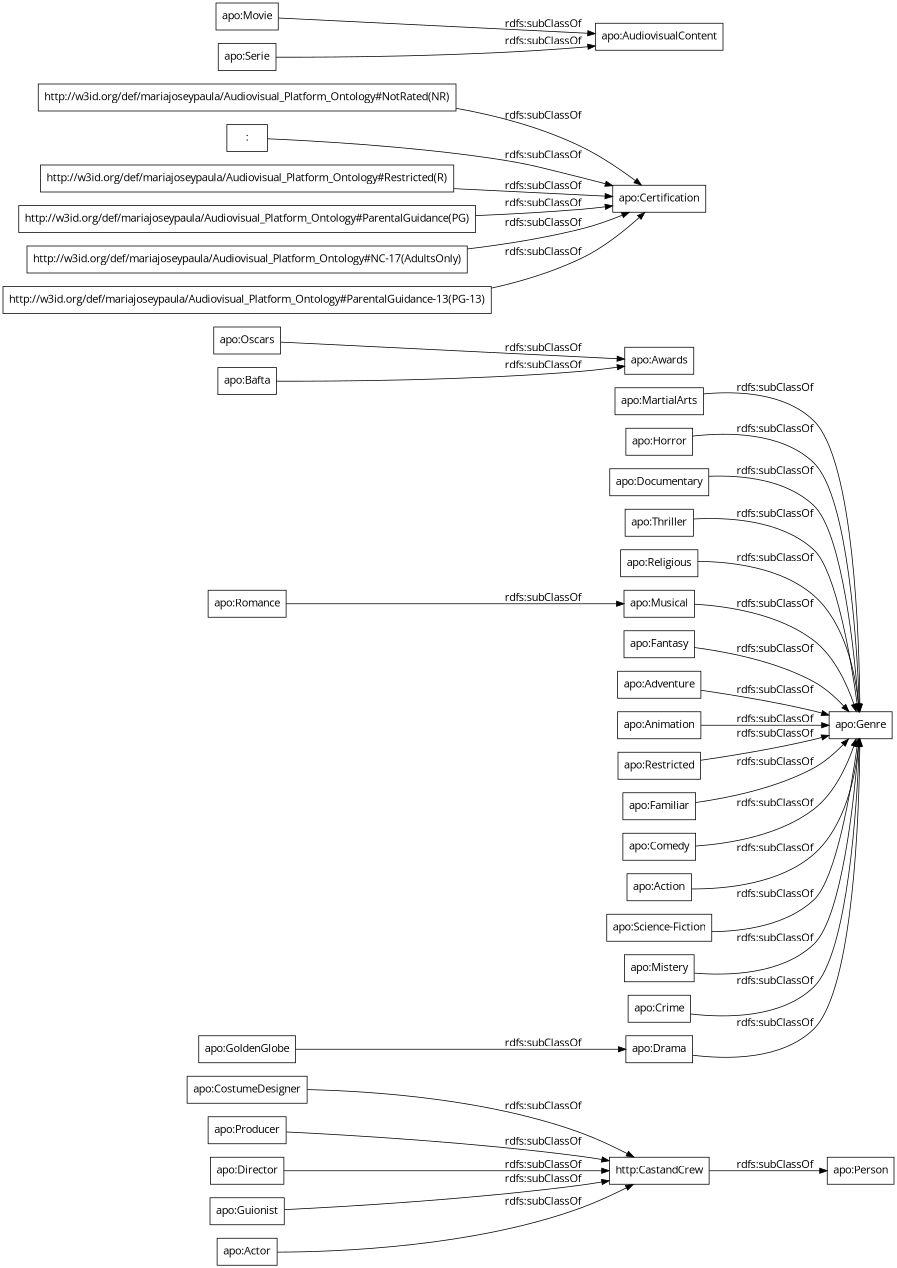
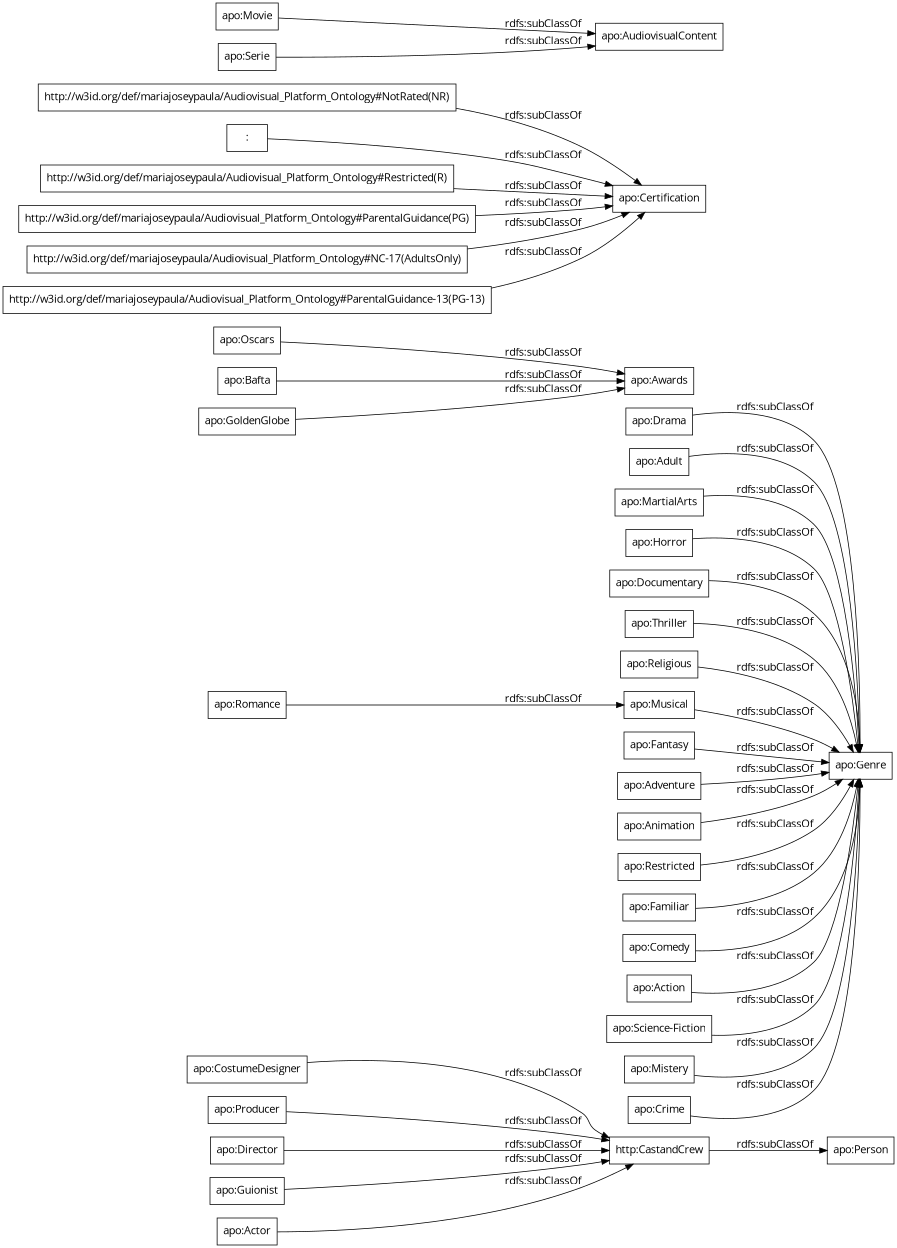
none -> (659, 462)
(457, 1049) -> (457, 408)
